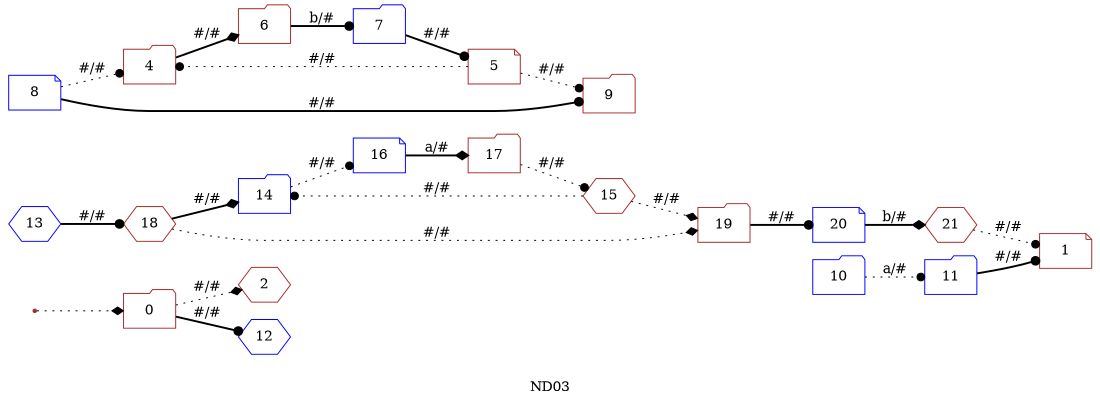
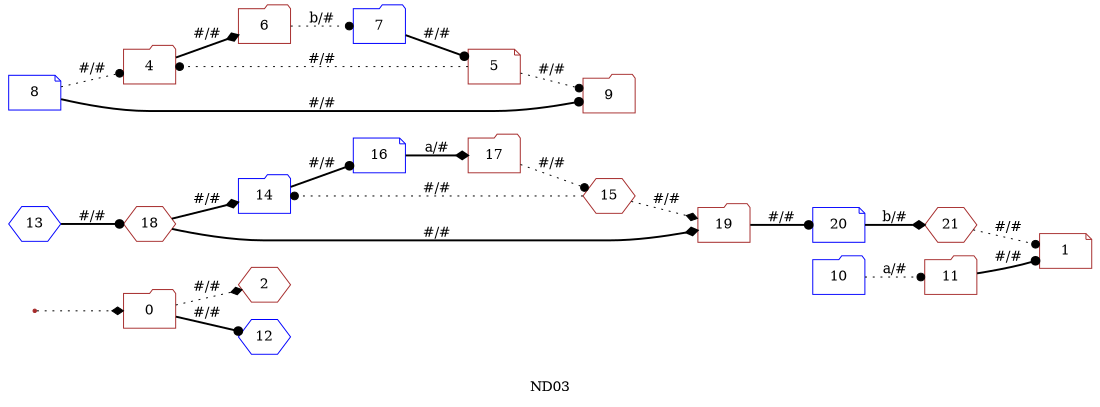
(318, 26) -> (318, 26)
(318, 177) -> (318, 177)
(429, 240) -> (429, 240)
(951, 277) -> (951, 277)
